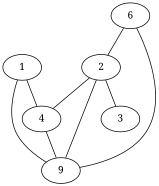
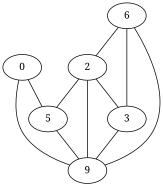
(22, 67) -> (22, 67)
none -> (127, 67)
(42, 119) -> (48, 119)
none -> (107, 145)
